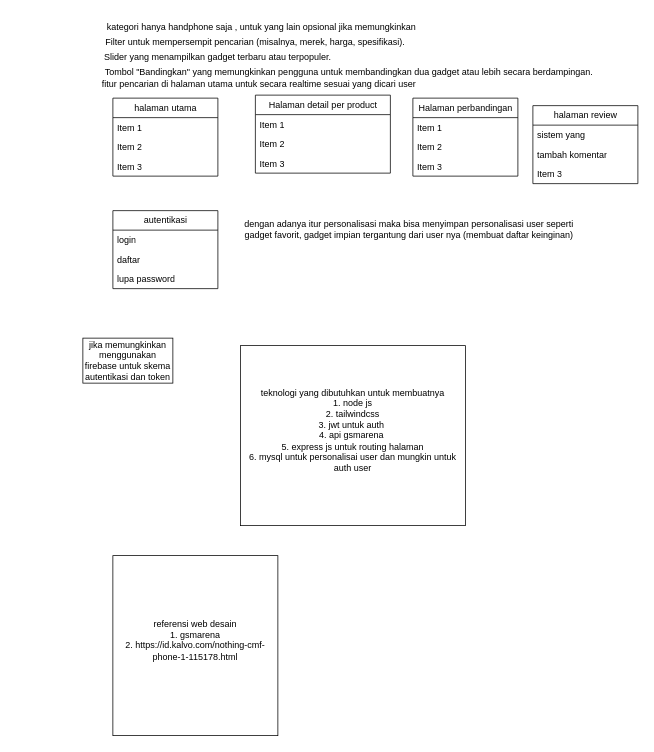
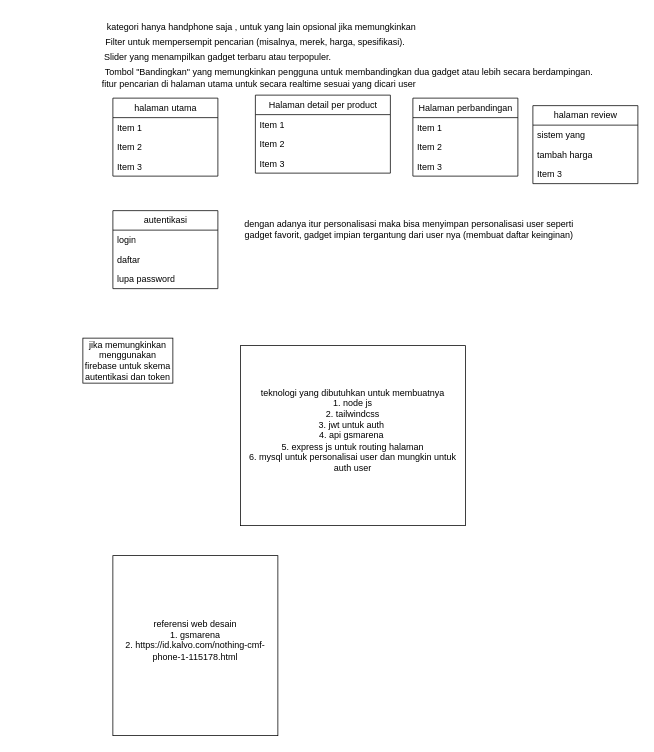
(574, 155) -> (566, 155)
